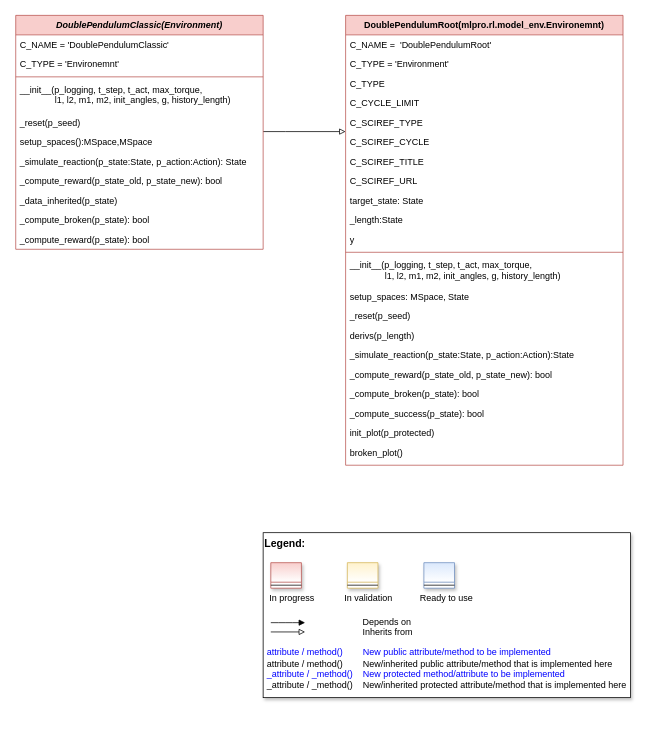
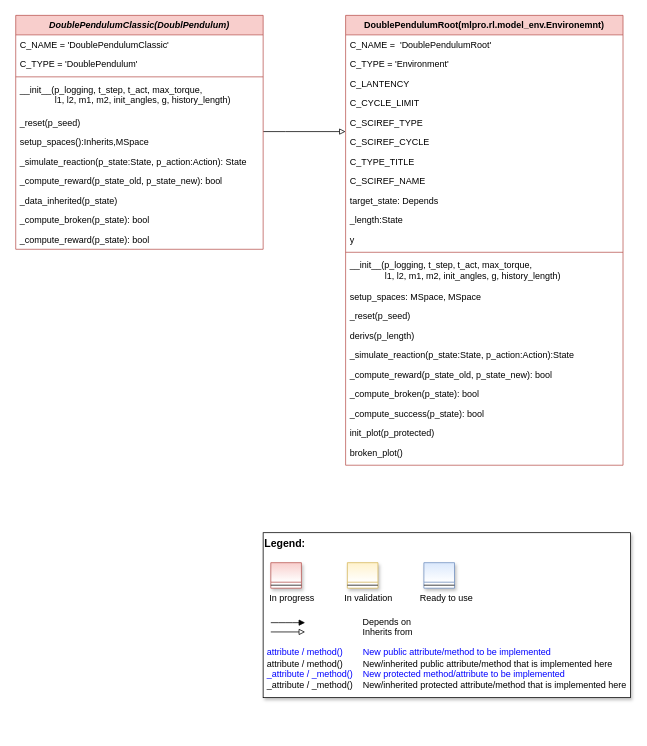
(139, 26) -> (139, 26)
(69, 65) -> (75, 65)
(365, 84) -> (375, 84)
(88, 143) -> (92, 143)
(385, 162) -> (380, 162)
(380, 182) -> (382, 182)
(395, 201) -> (400, 201)
(413, 297) -> (415, 297)
